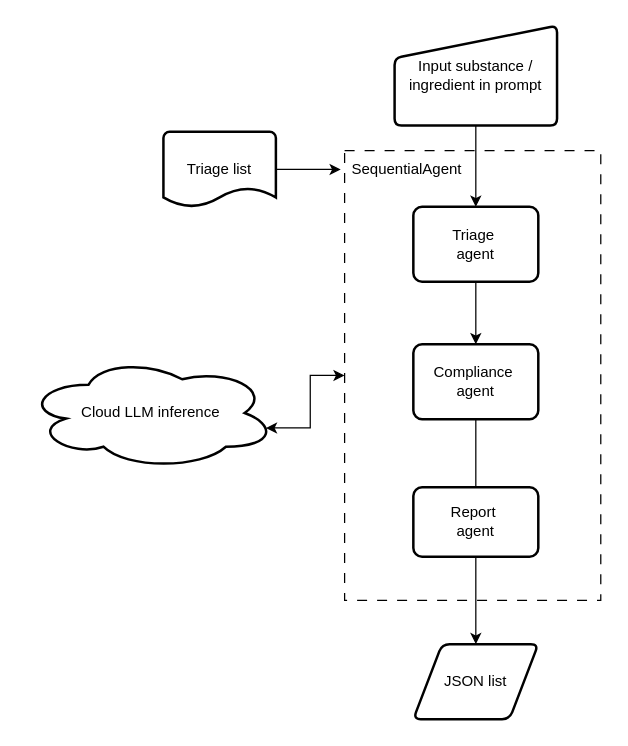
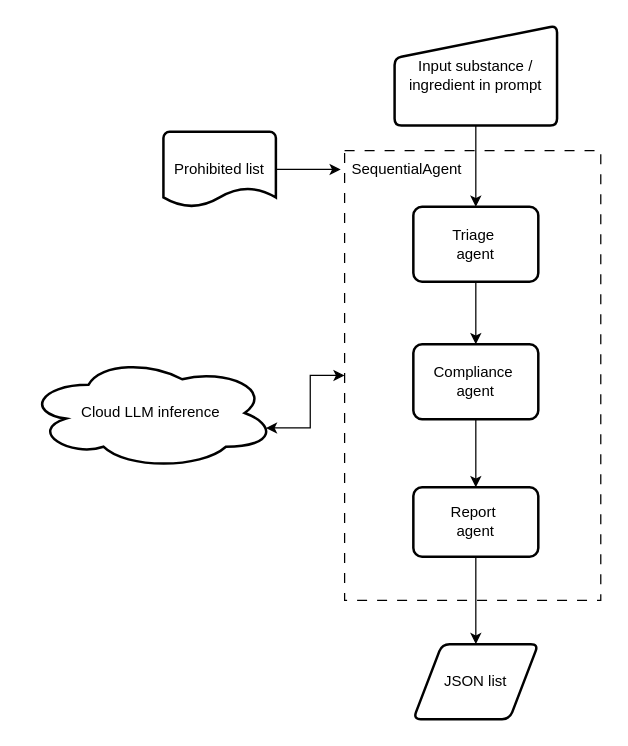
(219, 169) -> (219, 169)
(476, 480) -> (476, 477)
